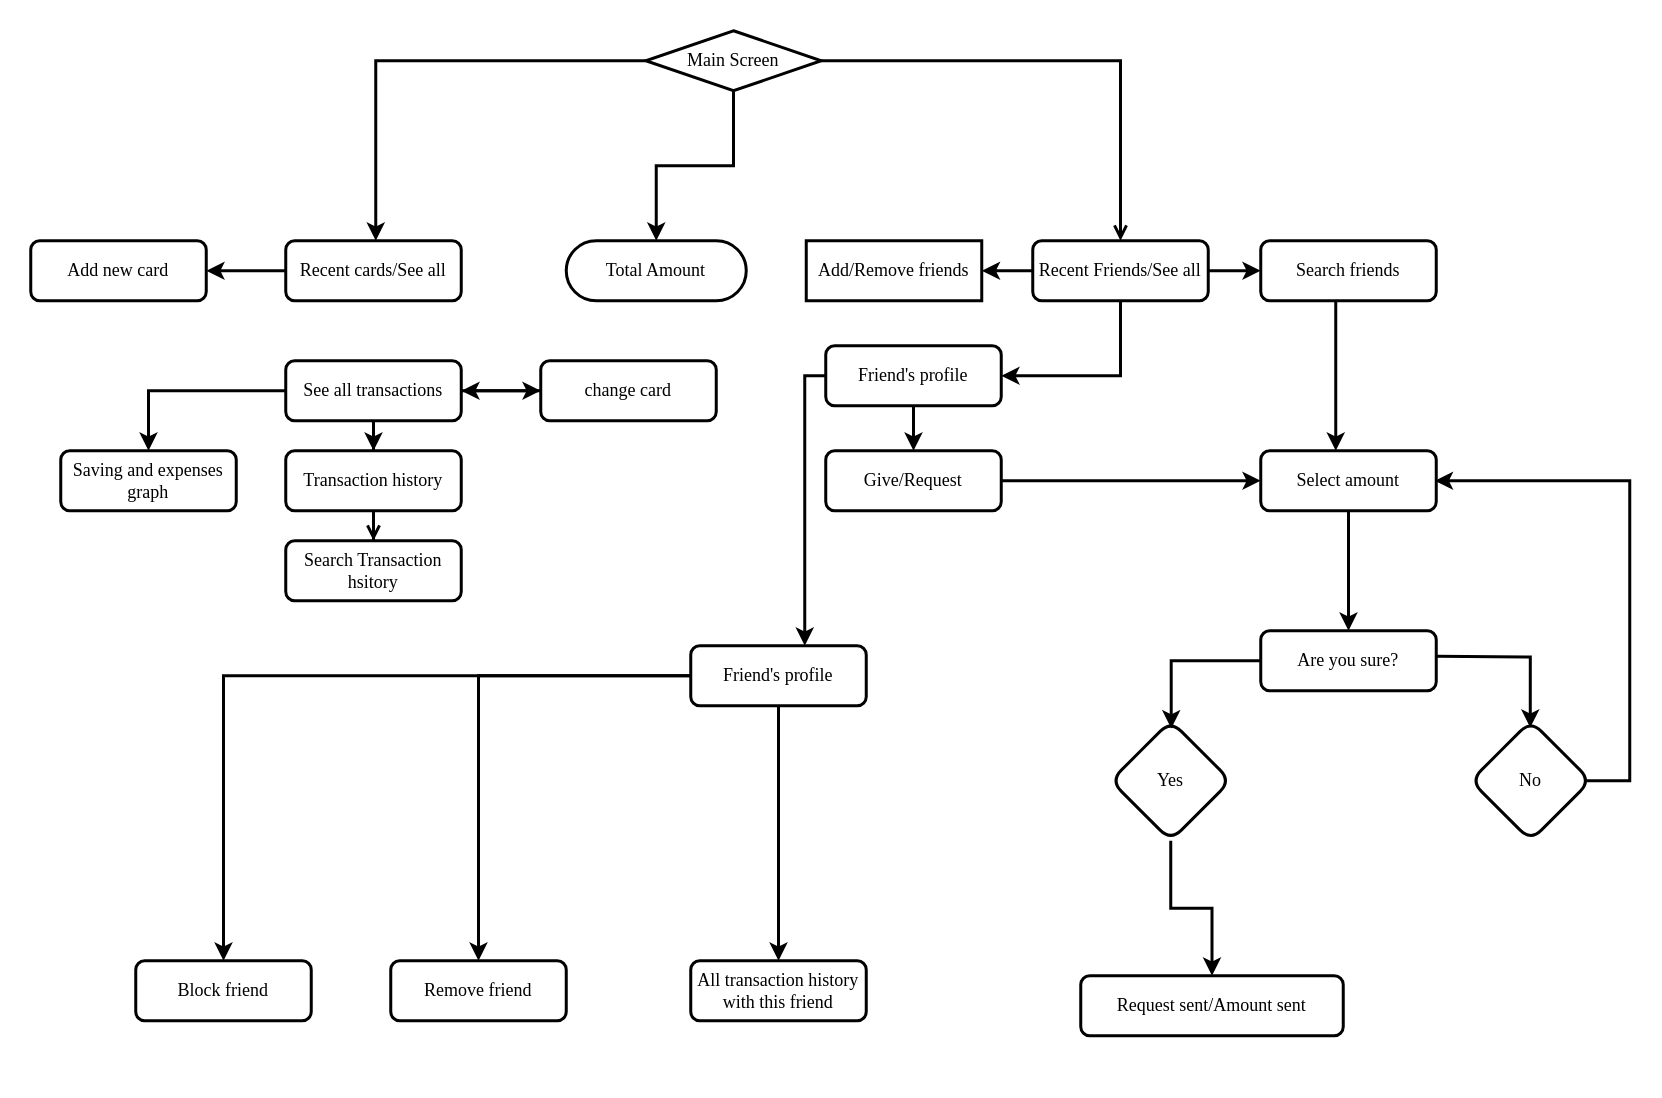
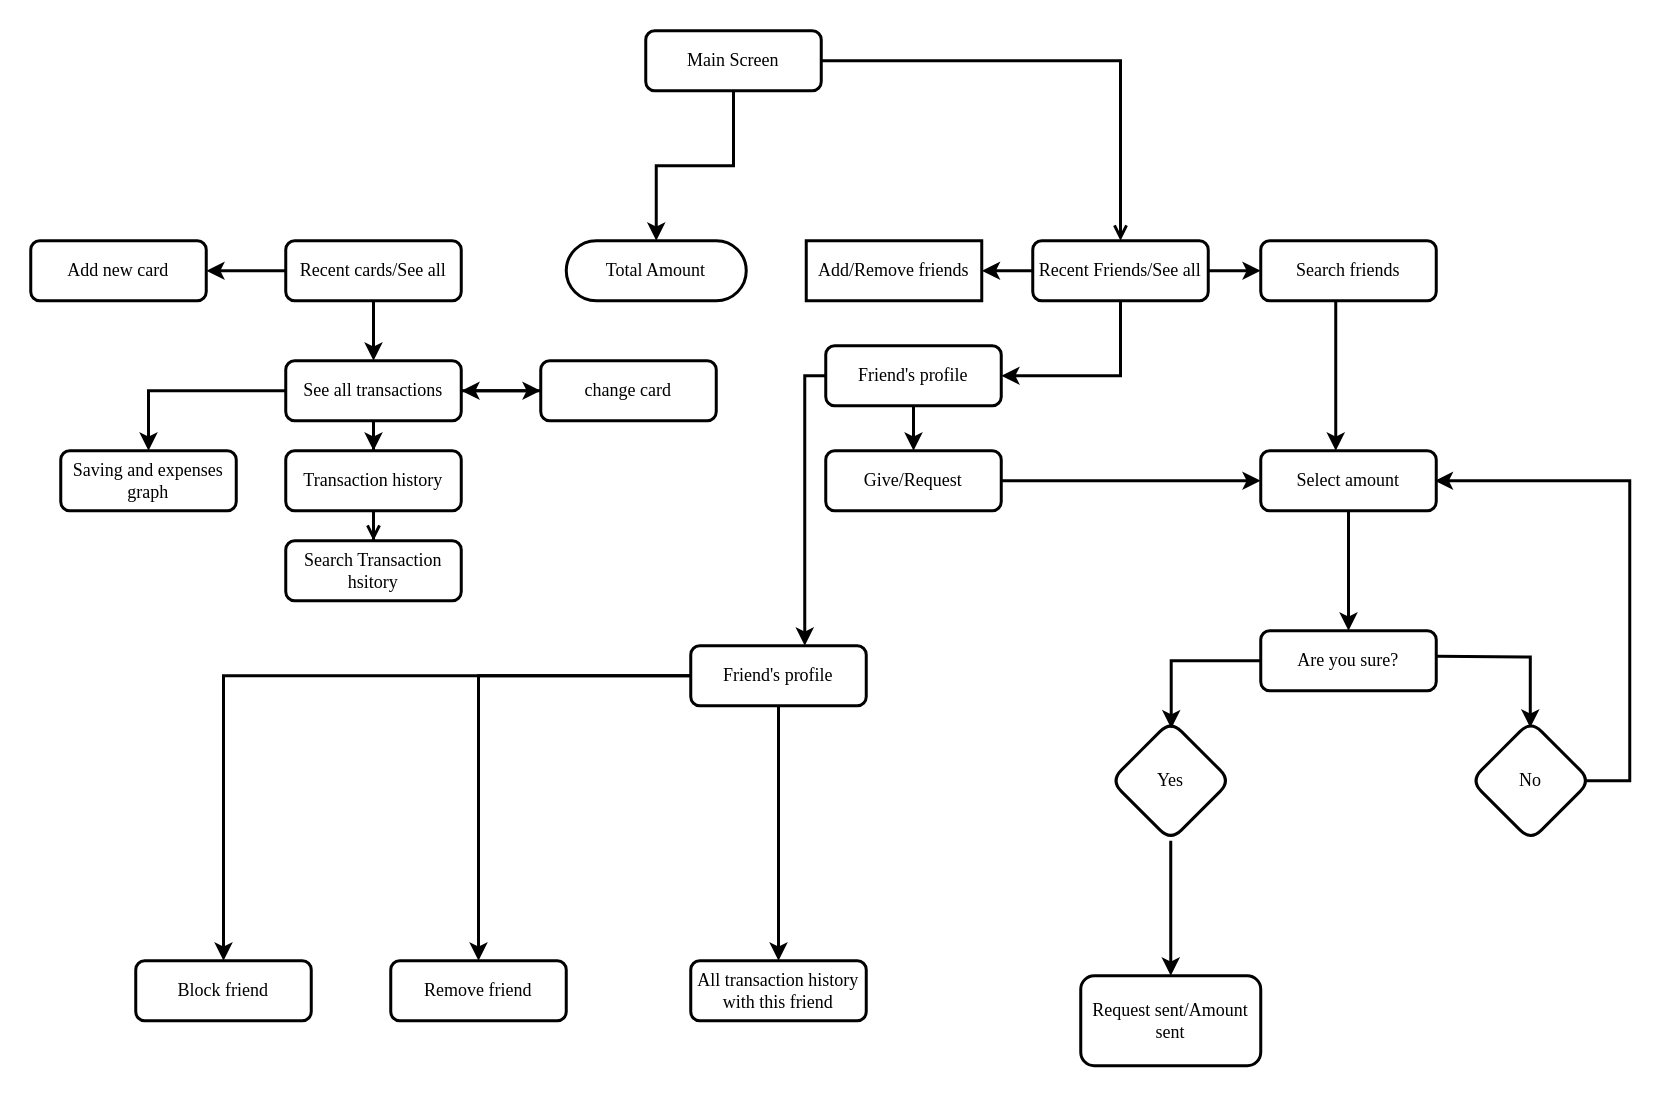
(426, 61) -> none
(734, 61) -> (734, 61)
none -> (374, 324)
(1212, 1006) -> (1171, 1021)
